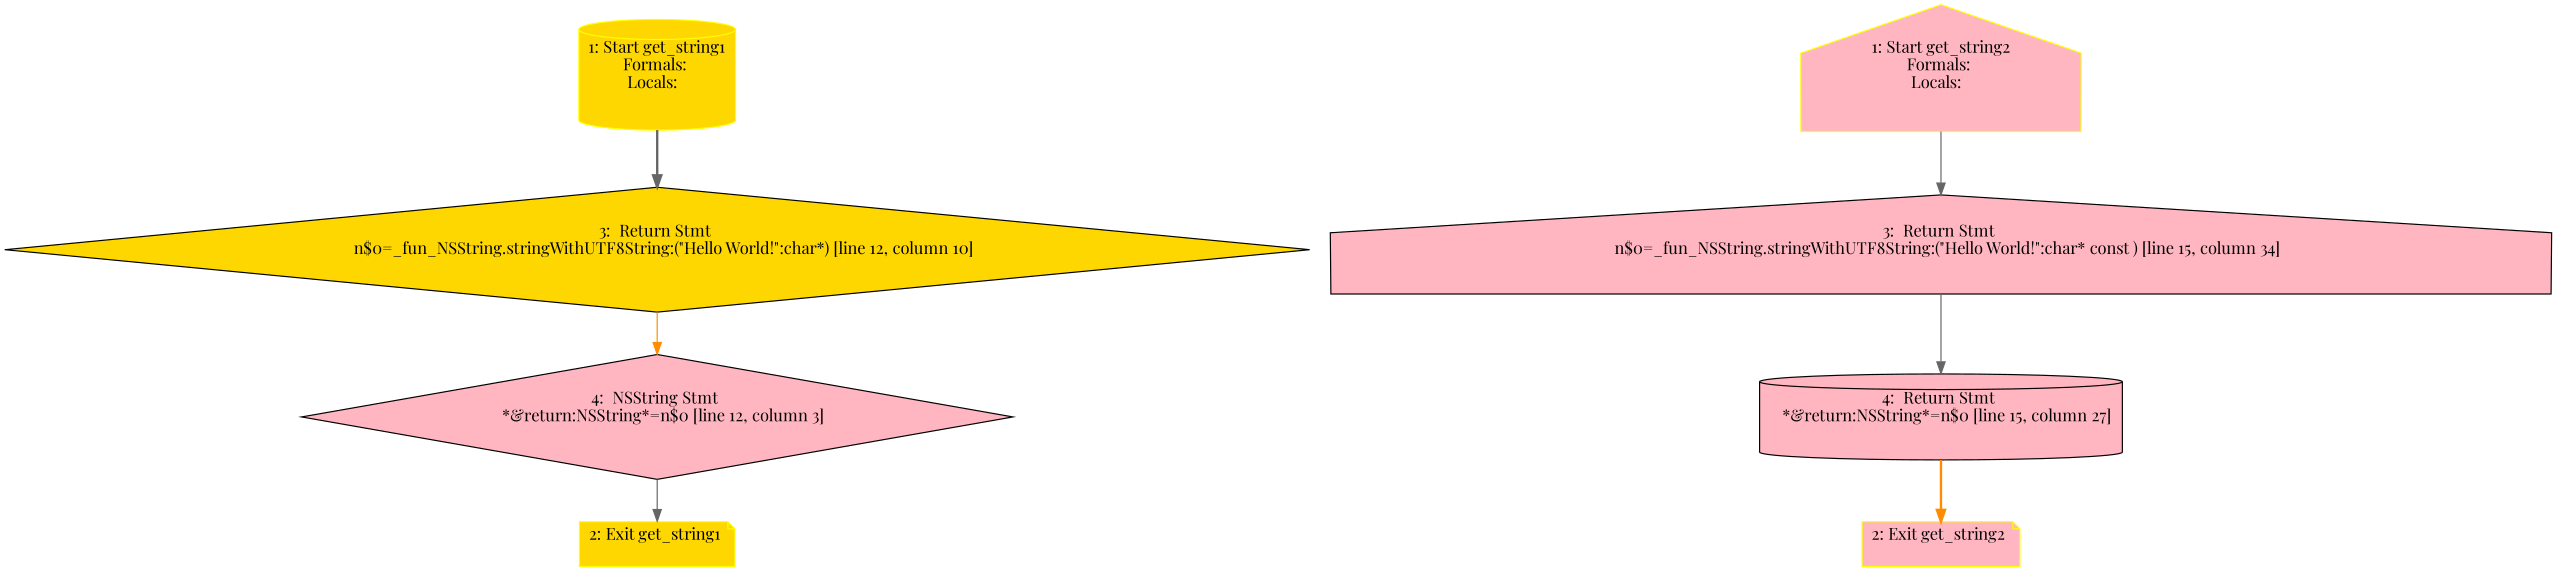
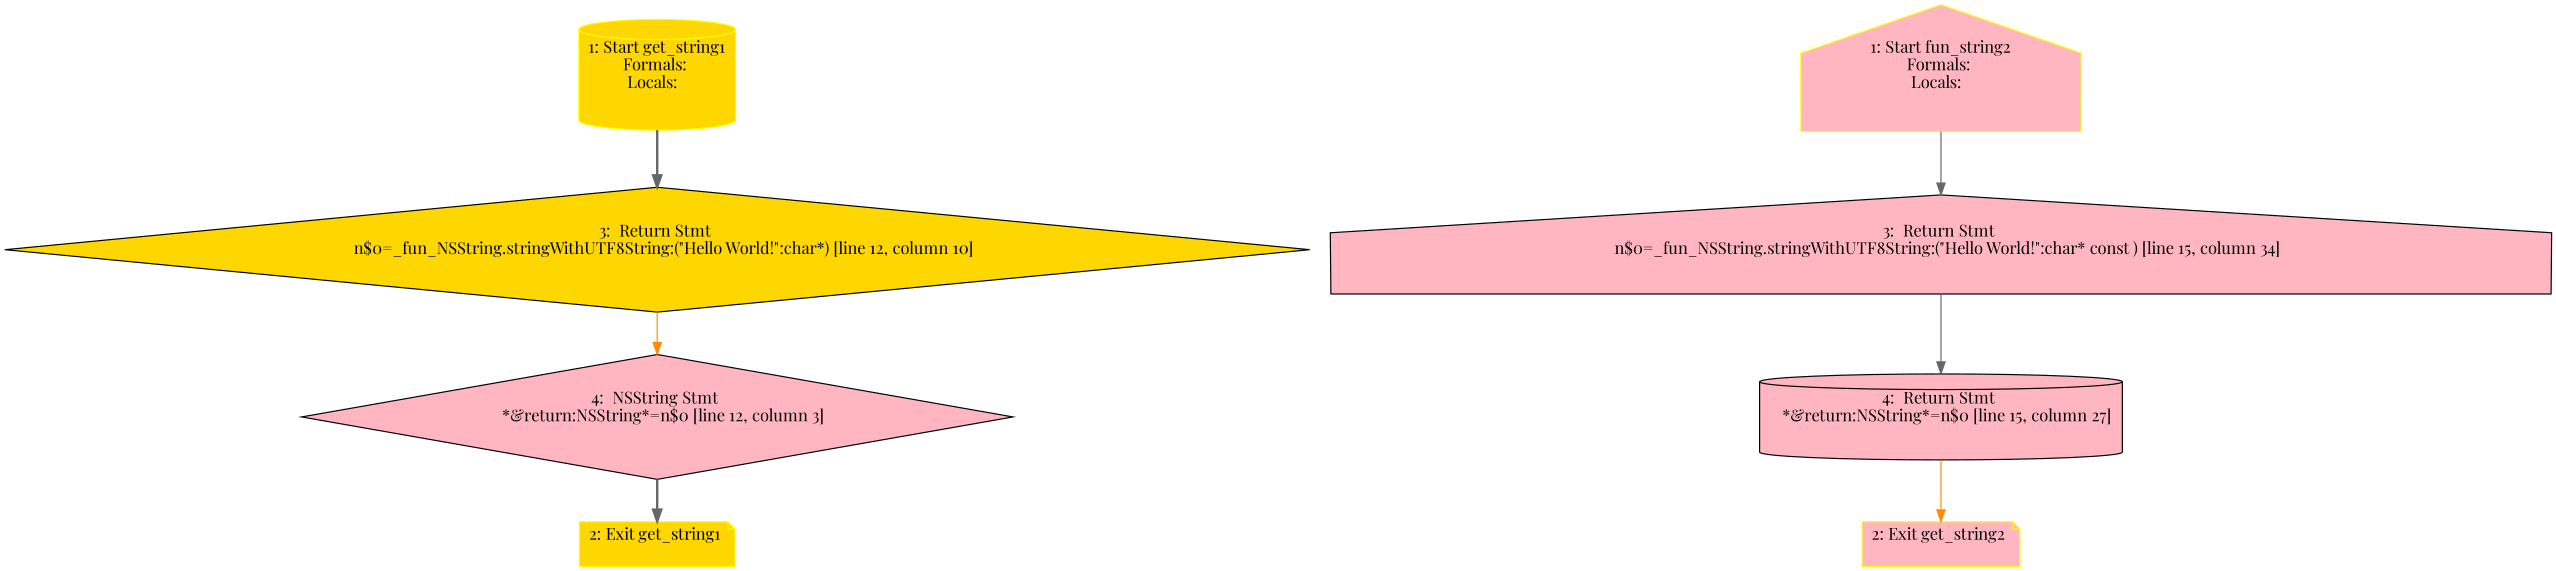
(1941, 75) -> (1941, 75)
(1941, 485) -> (1941, 485)
(657, 494) -> (657, 494)
